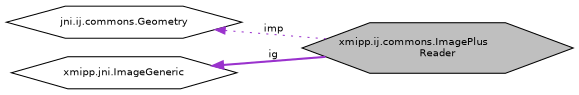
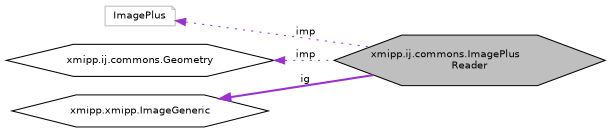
none -> (140, 16)
(124, 22) -> (140, 60)
(124, 73) -> (140, 111)
